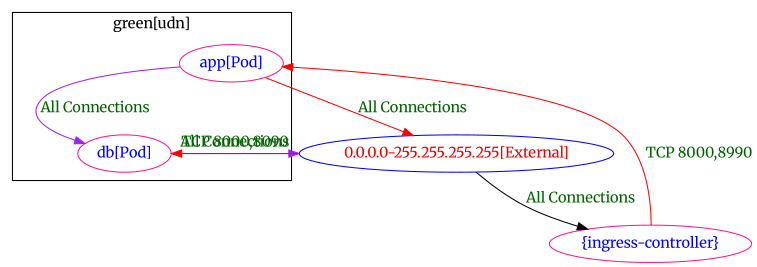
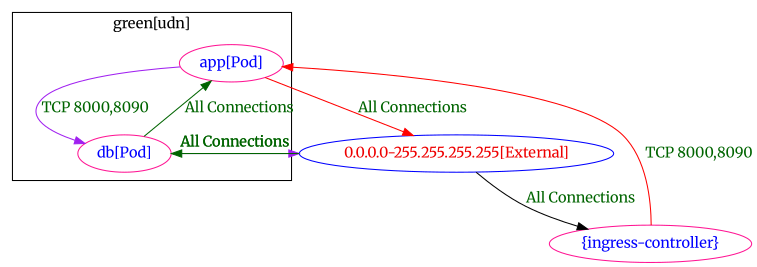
(95, 108) -> (95, 108)
none -> (174, 112)
(235, 143) -> (235, 143)
(241, 154) -> (241, 154)
(699, 154) -> (699, 154)
